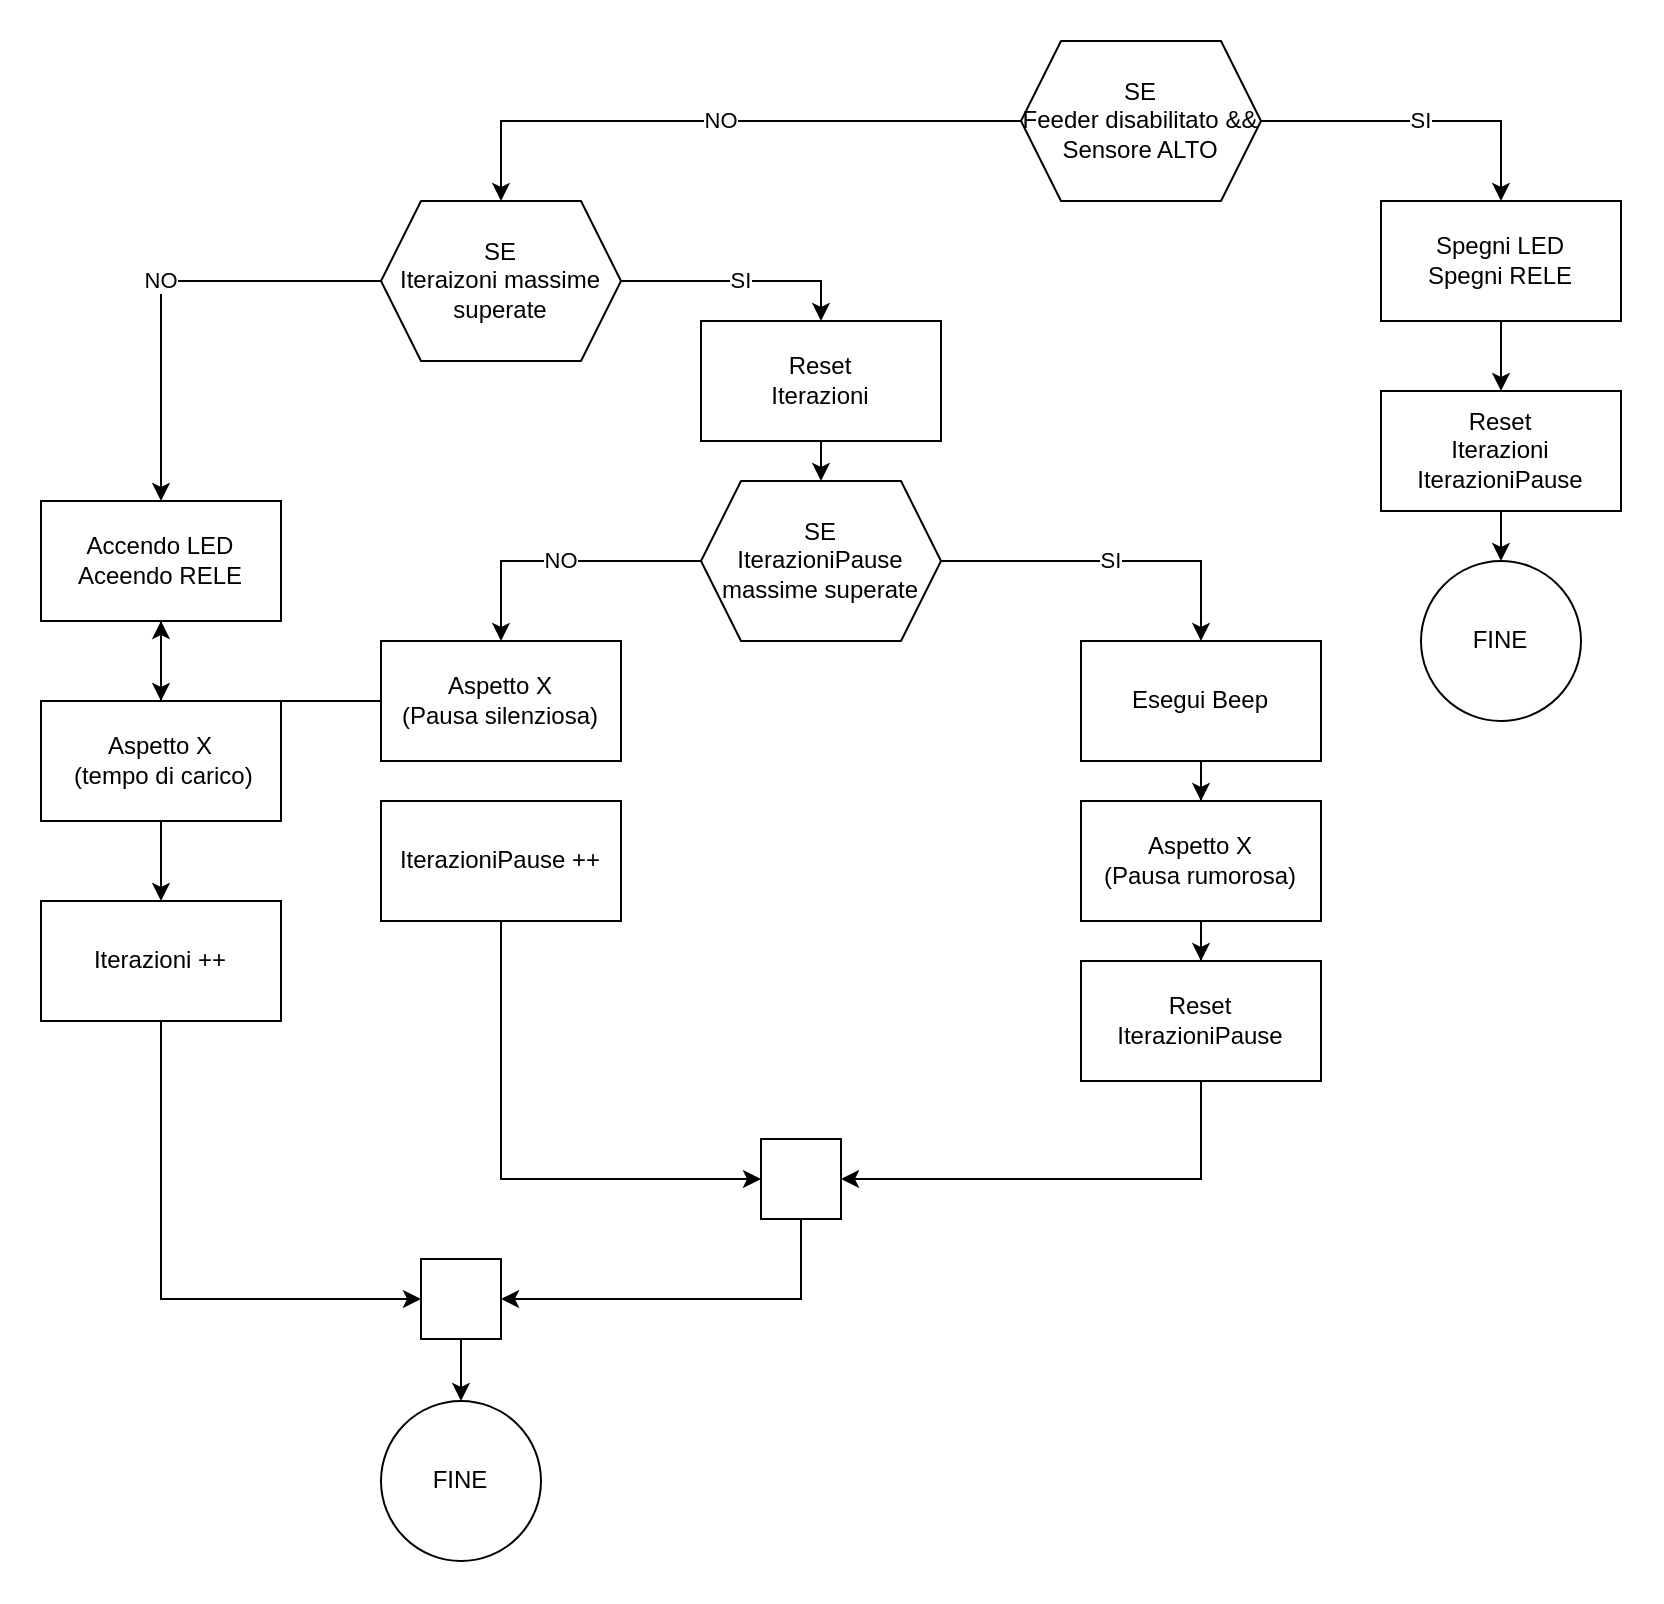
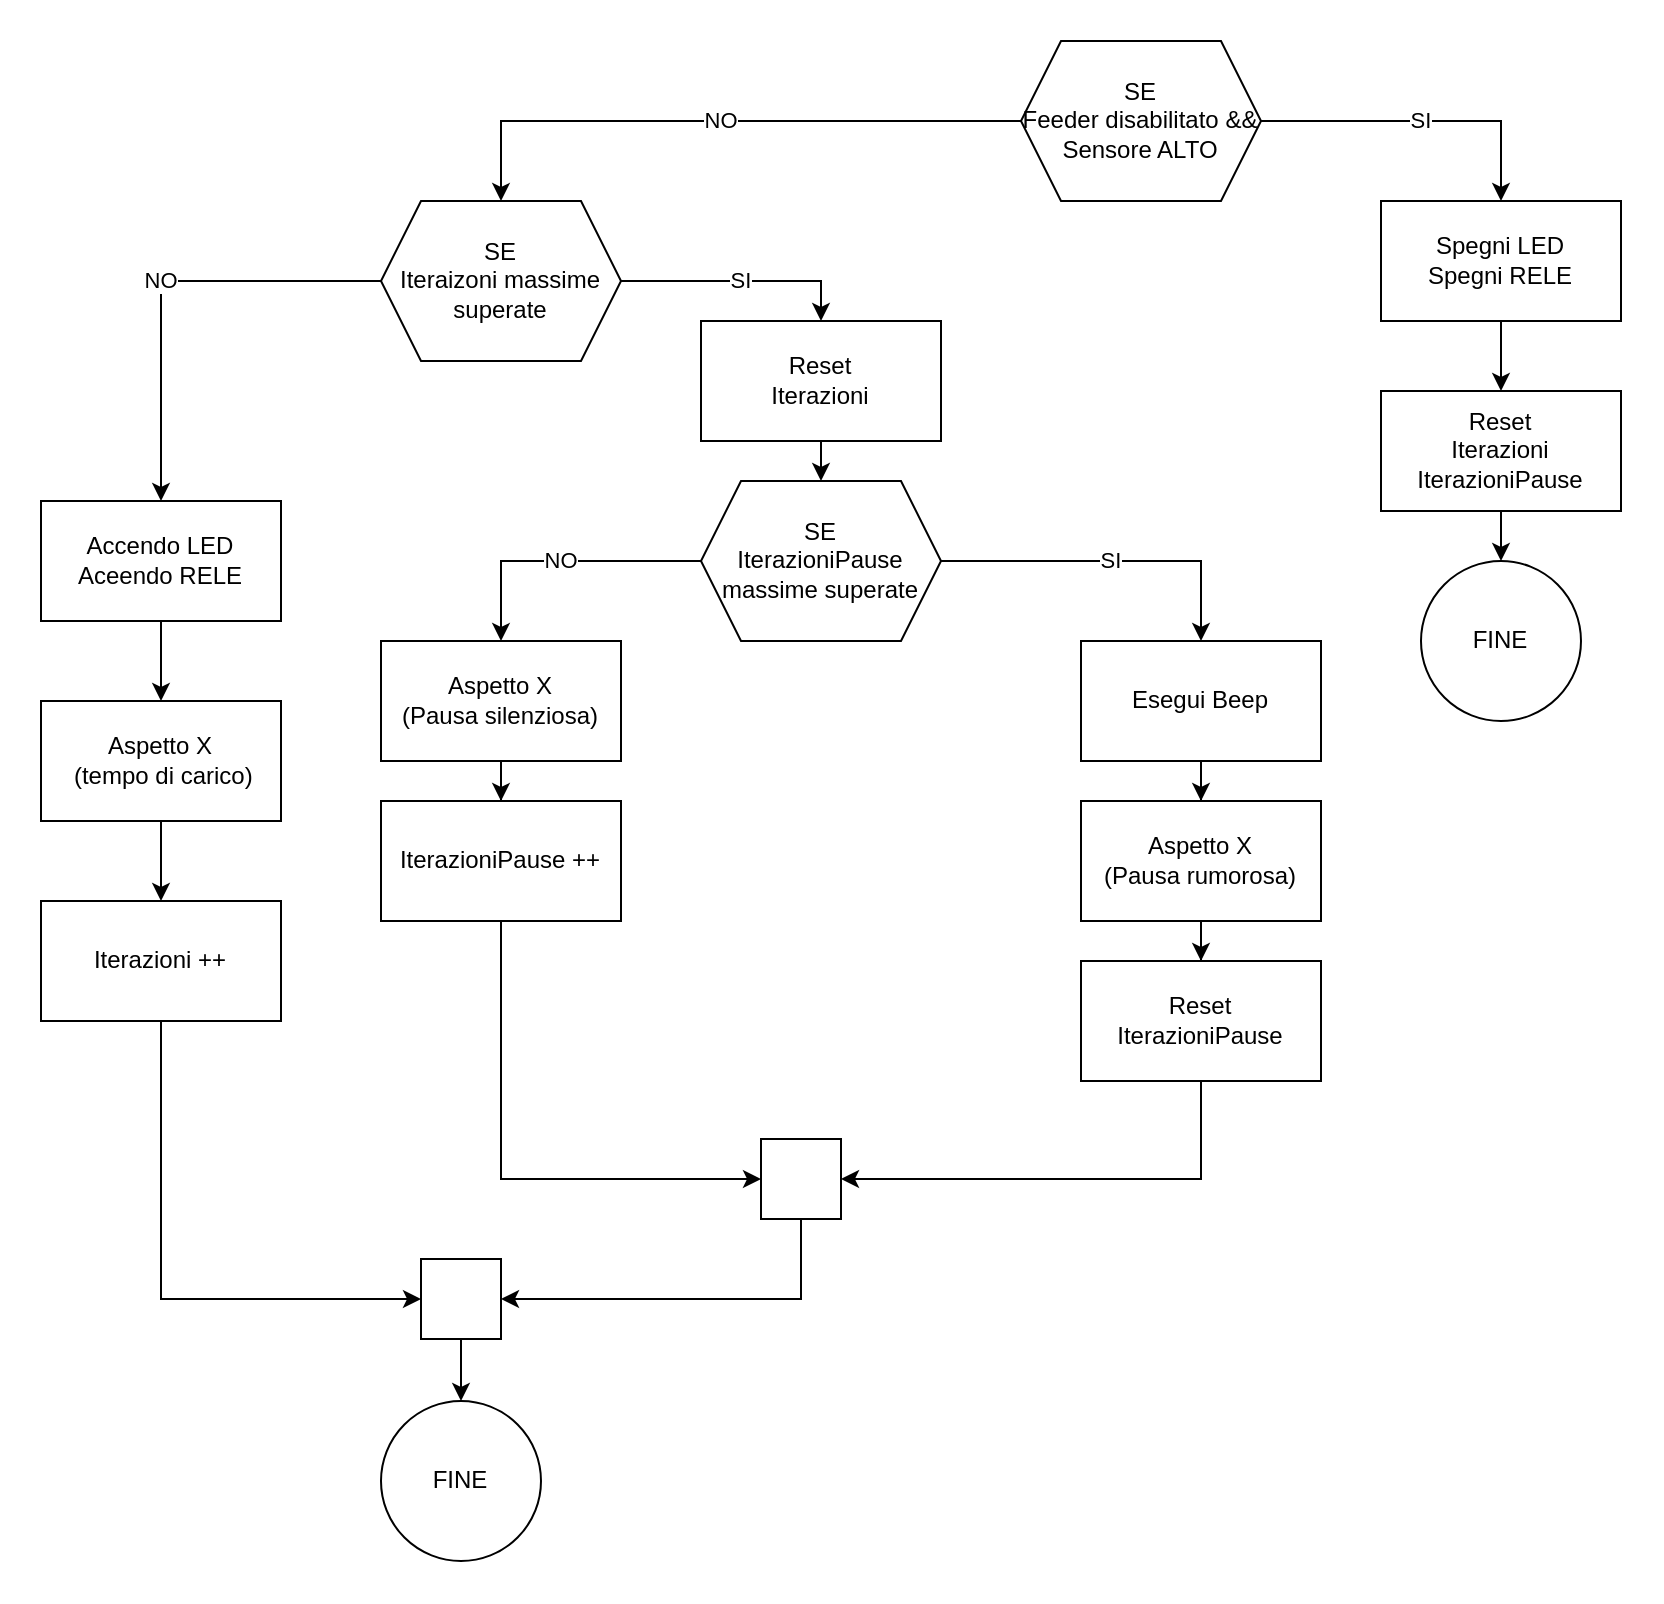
(331, 701) -> (501, 788)
